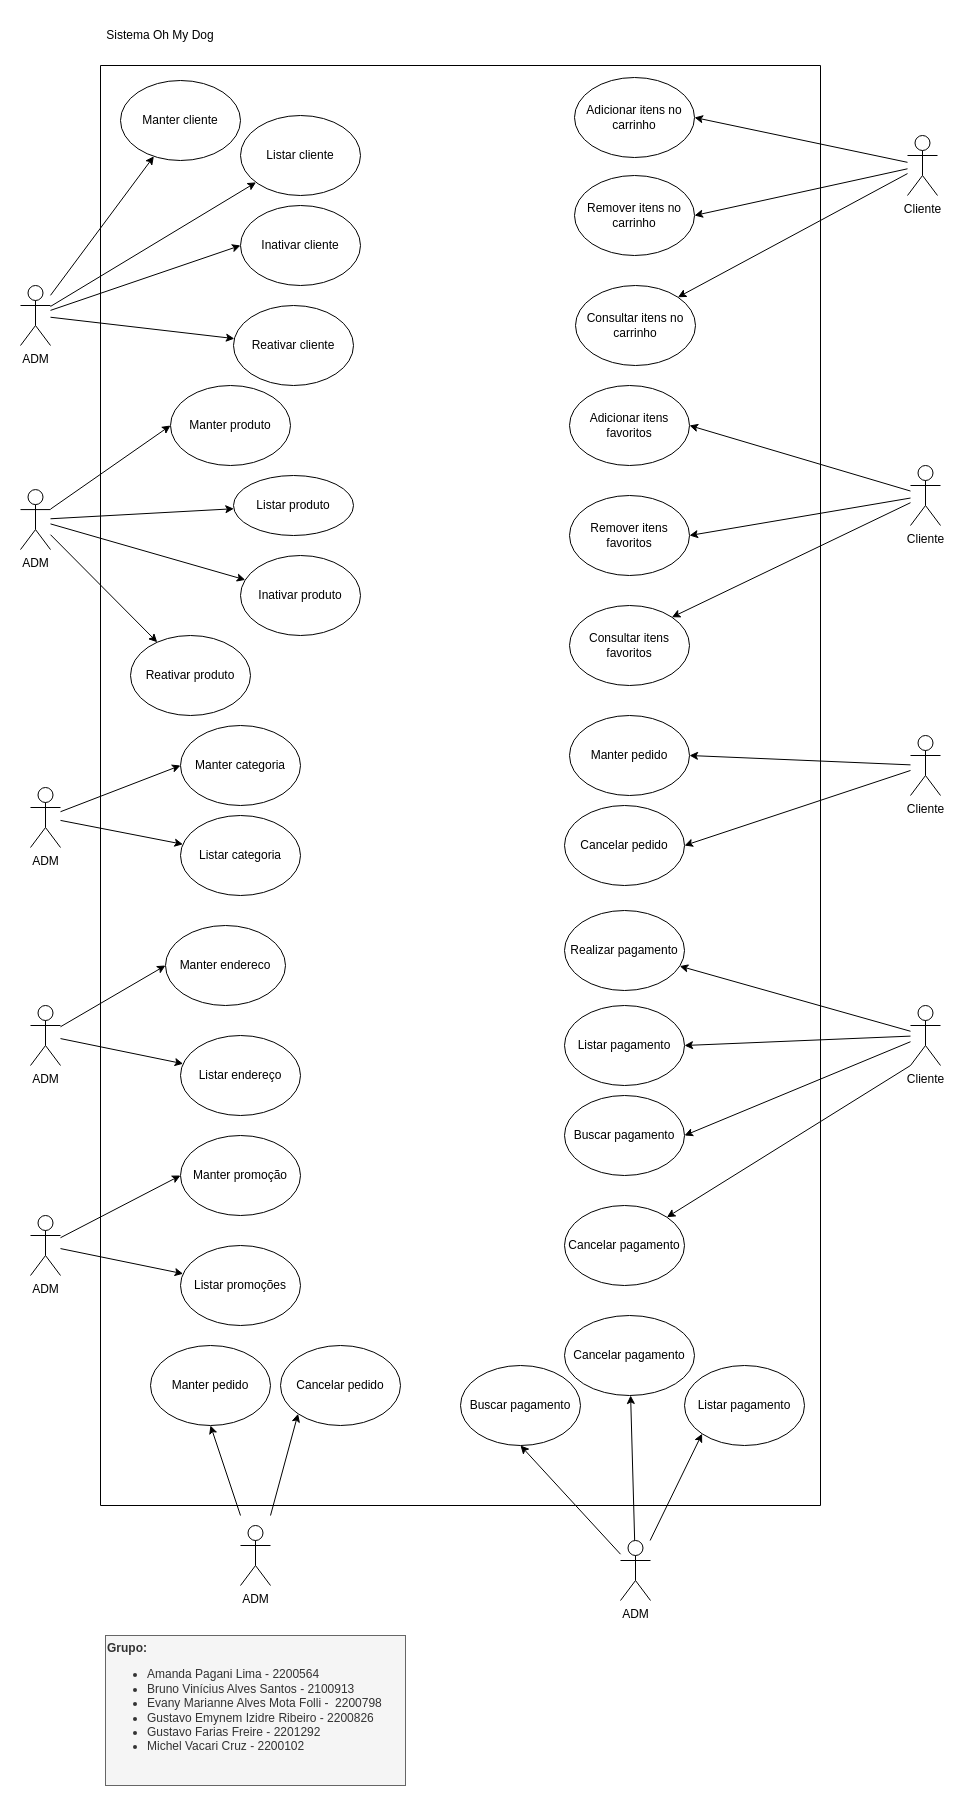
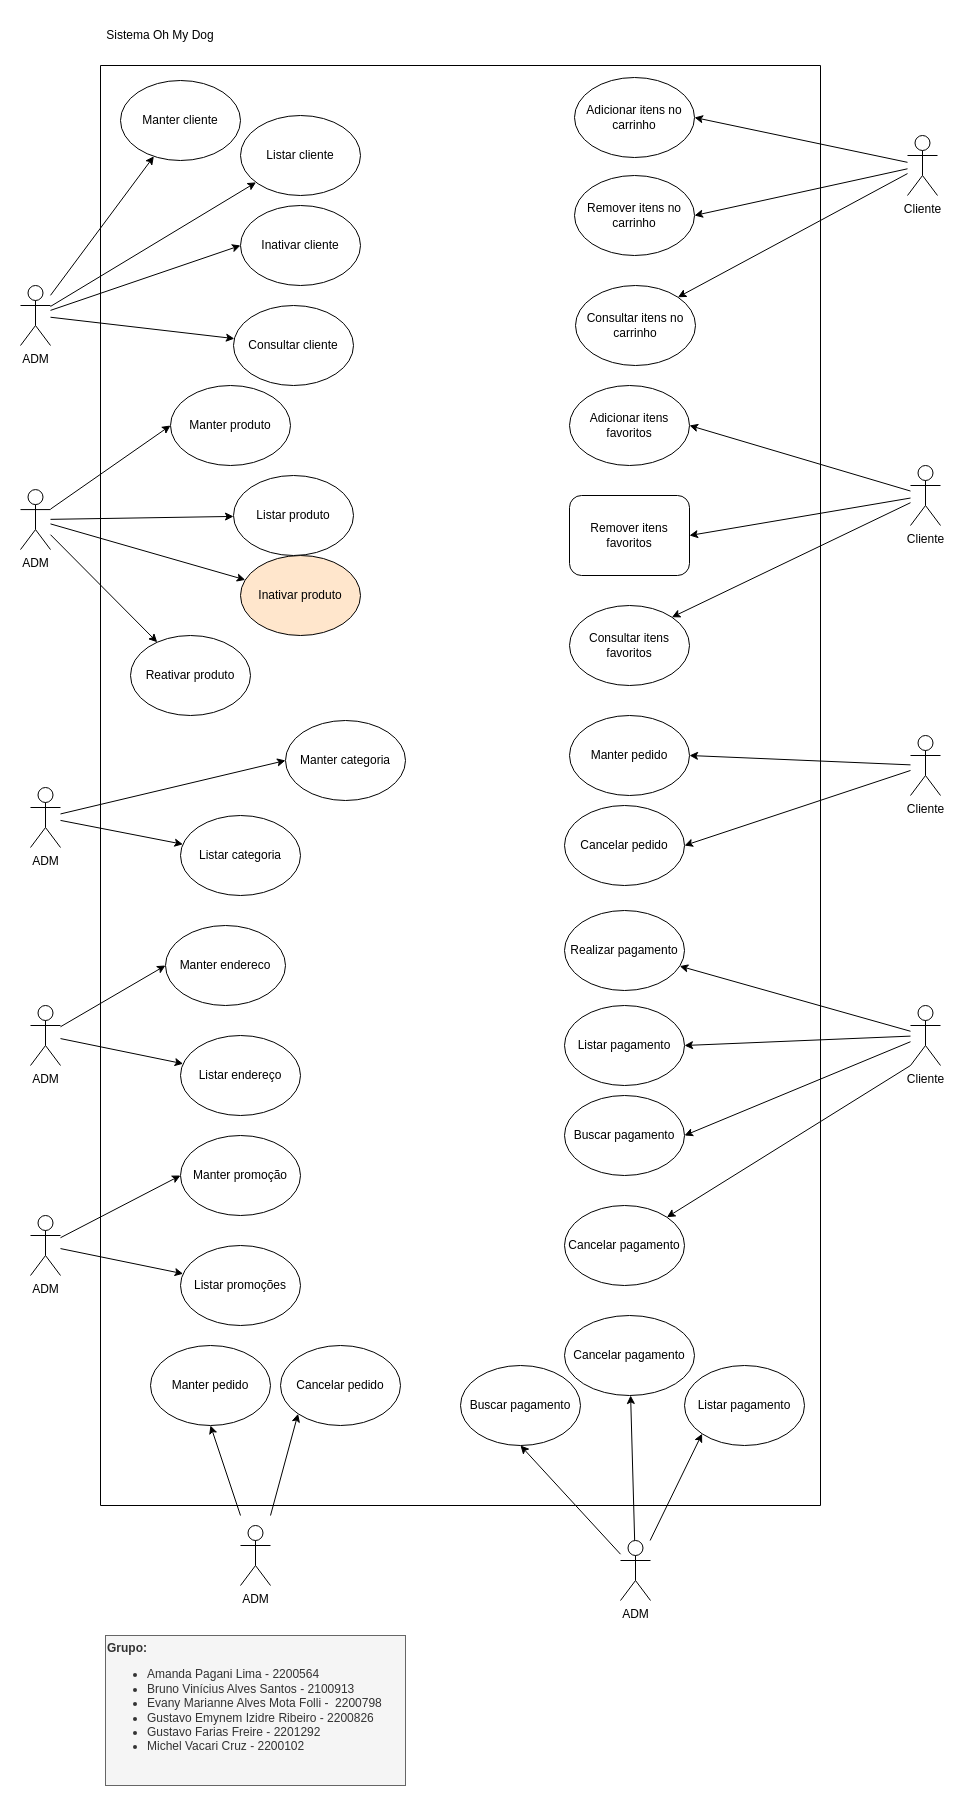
(294, 346) -> (294, 346)
(294, 506) -> (294, 516)
(630, 536) -> (630, 536)
(301, 596) -> (301, 596)
(241, 766) -> (346, 761)
